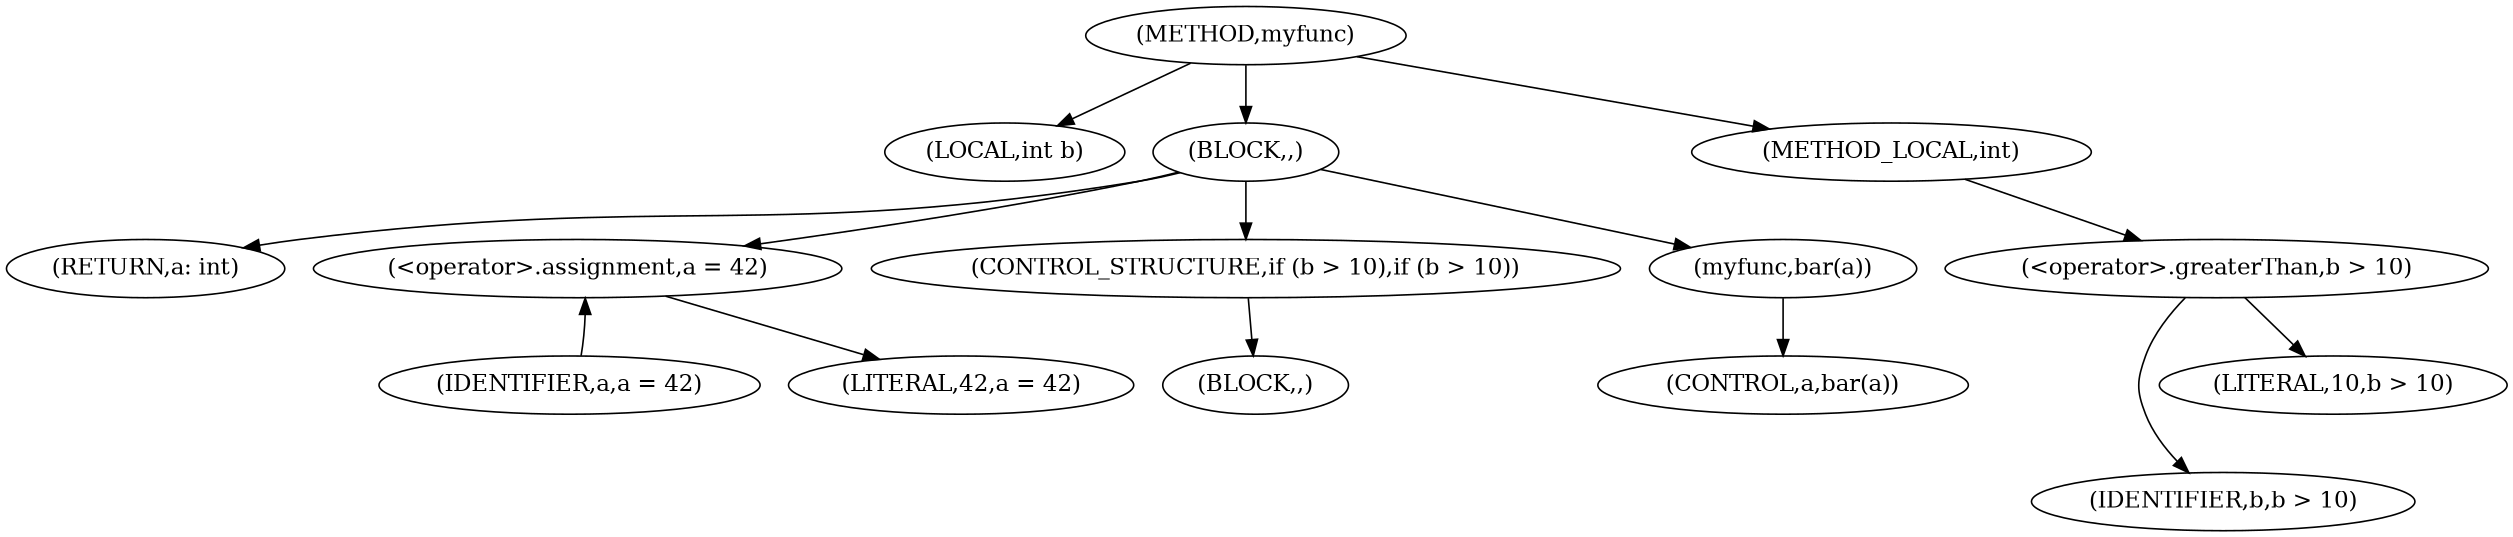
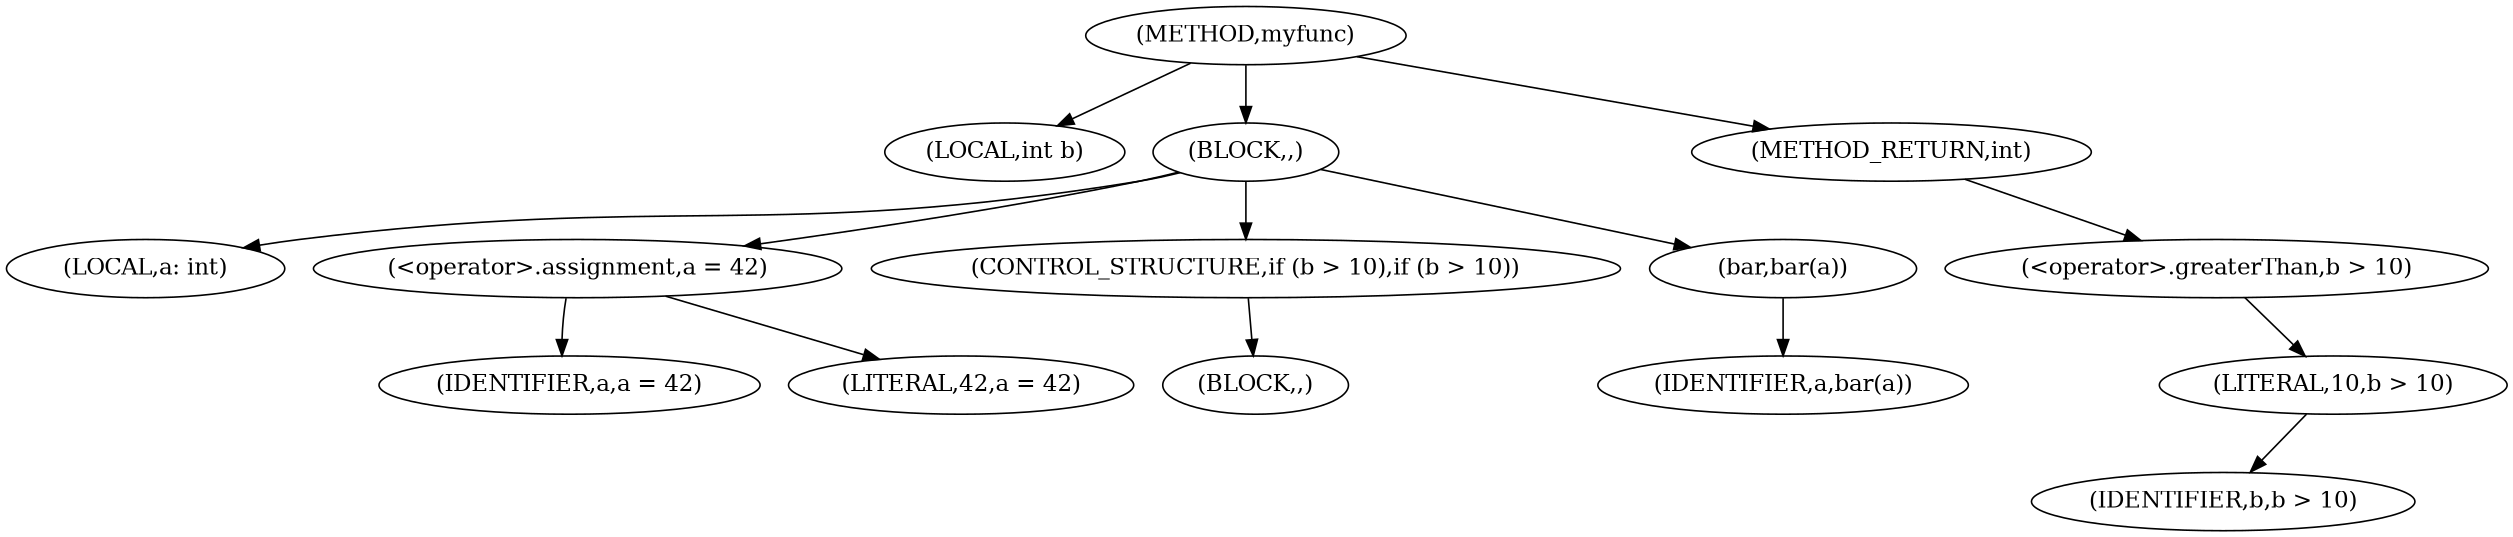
(1892, 152) -> (1892, 152)
(146, 269) -> (146, 269)
(1783, 269) -> (1783, 269)
(584, 335) -> (563, 319)
(2139, 378) -> (2284, 437)
(1783, 385) -> (1783, 385)
